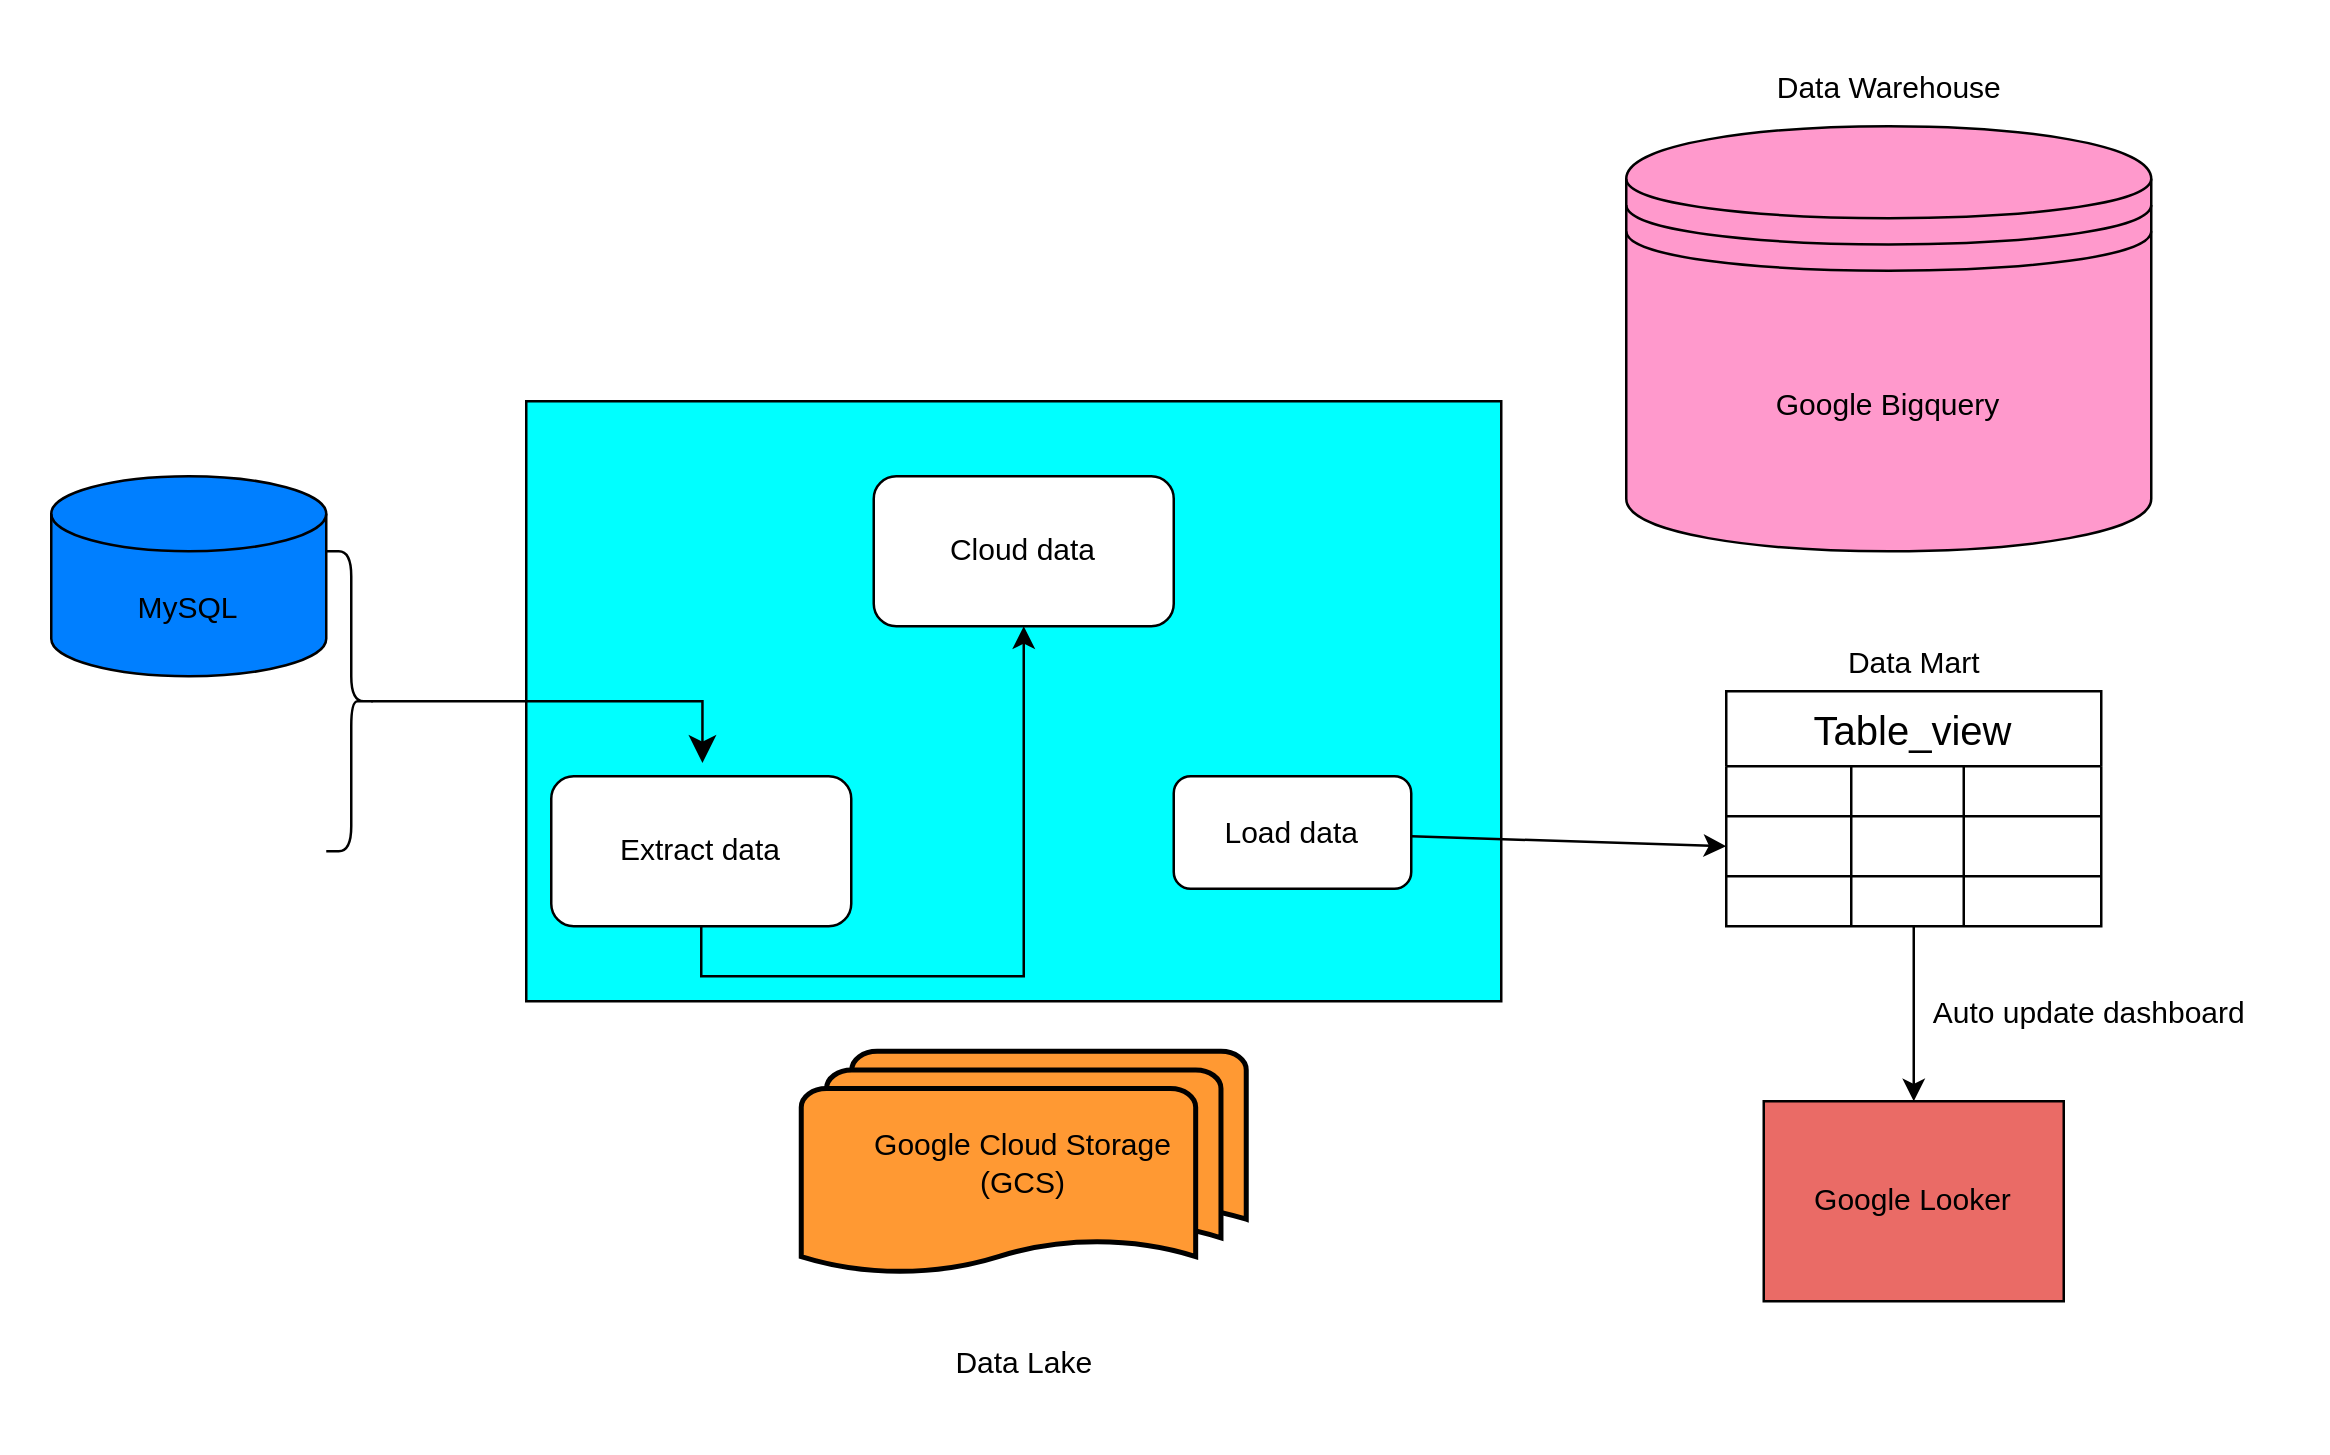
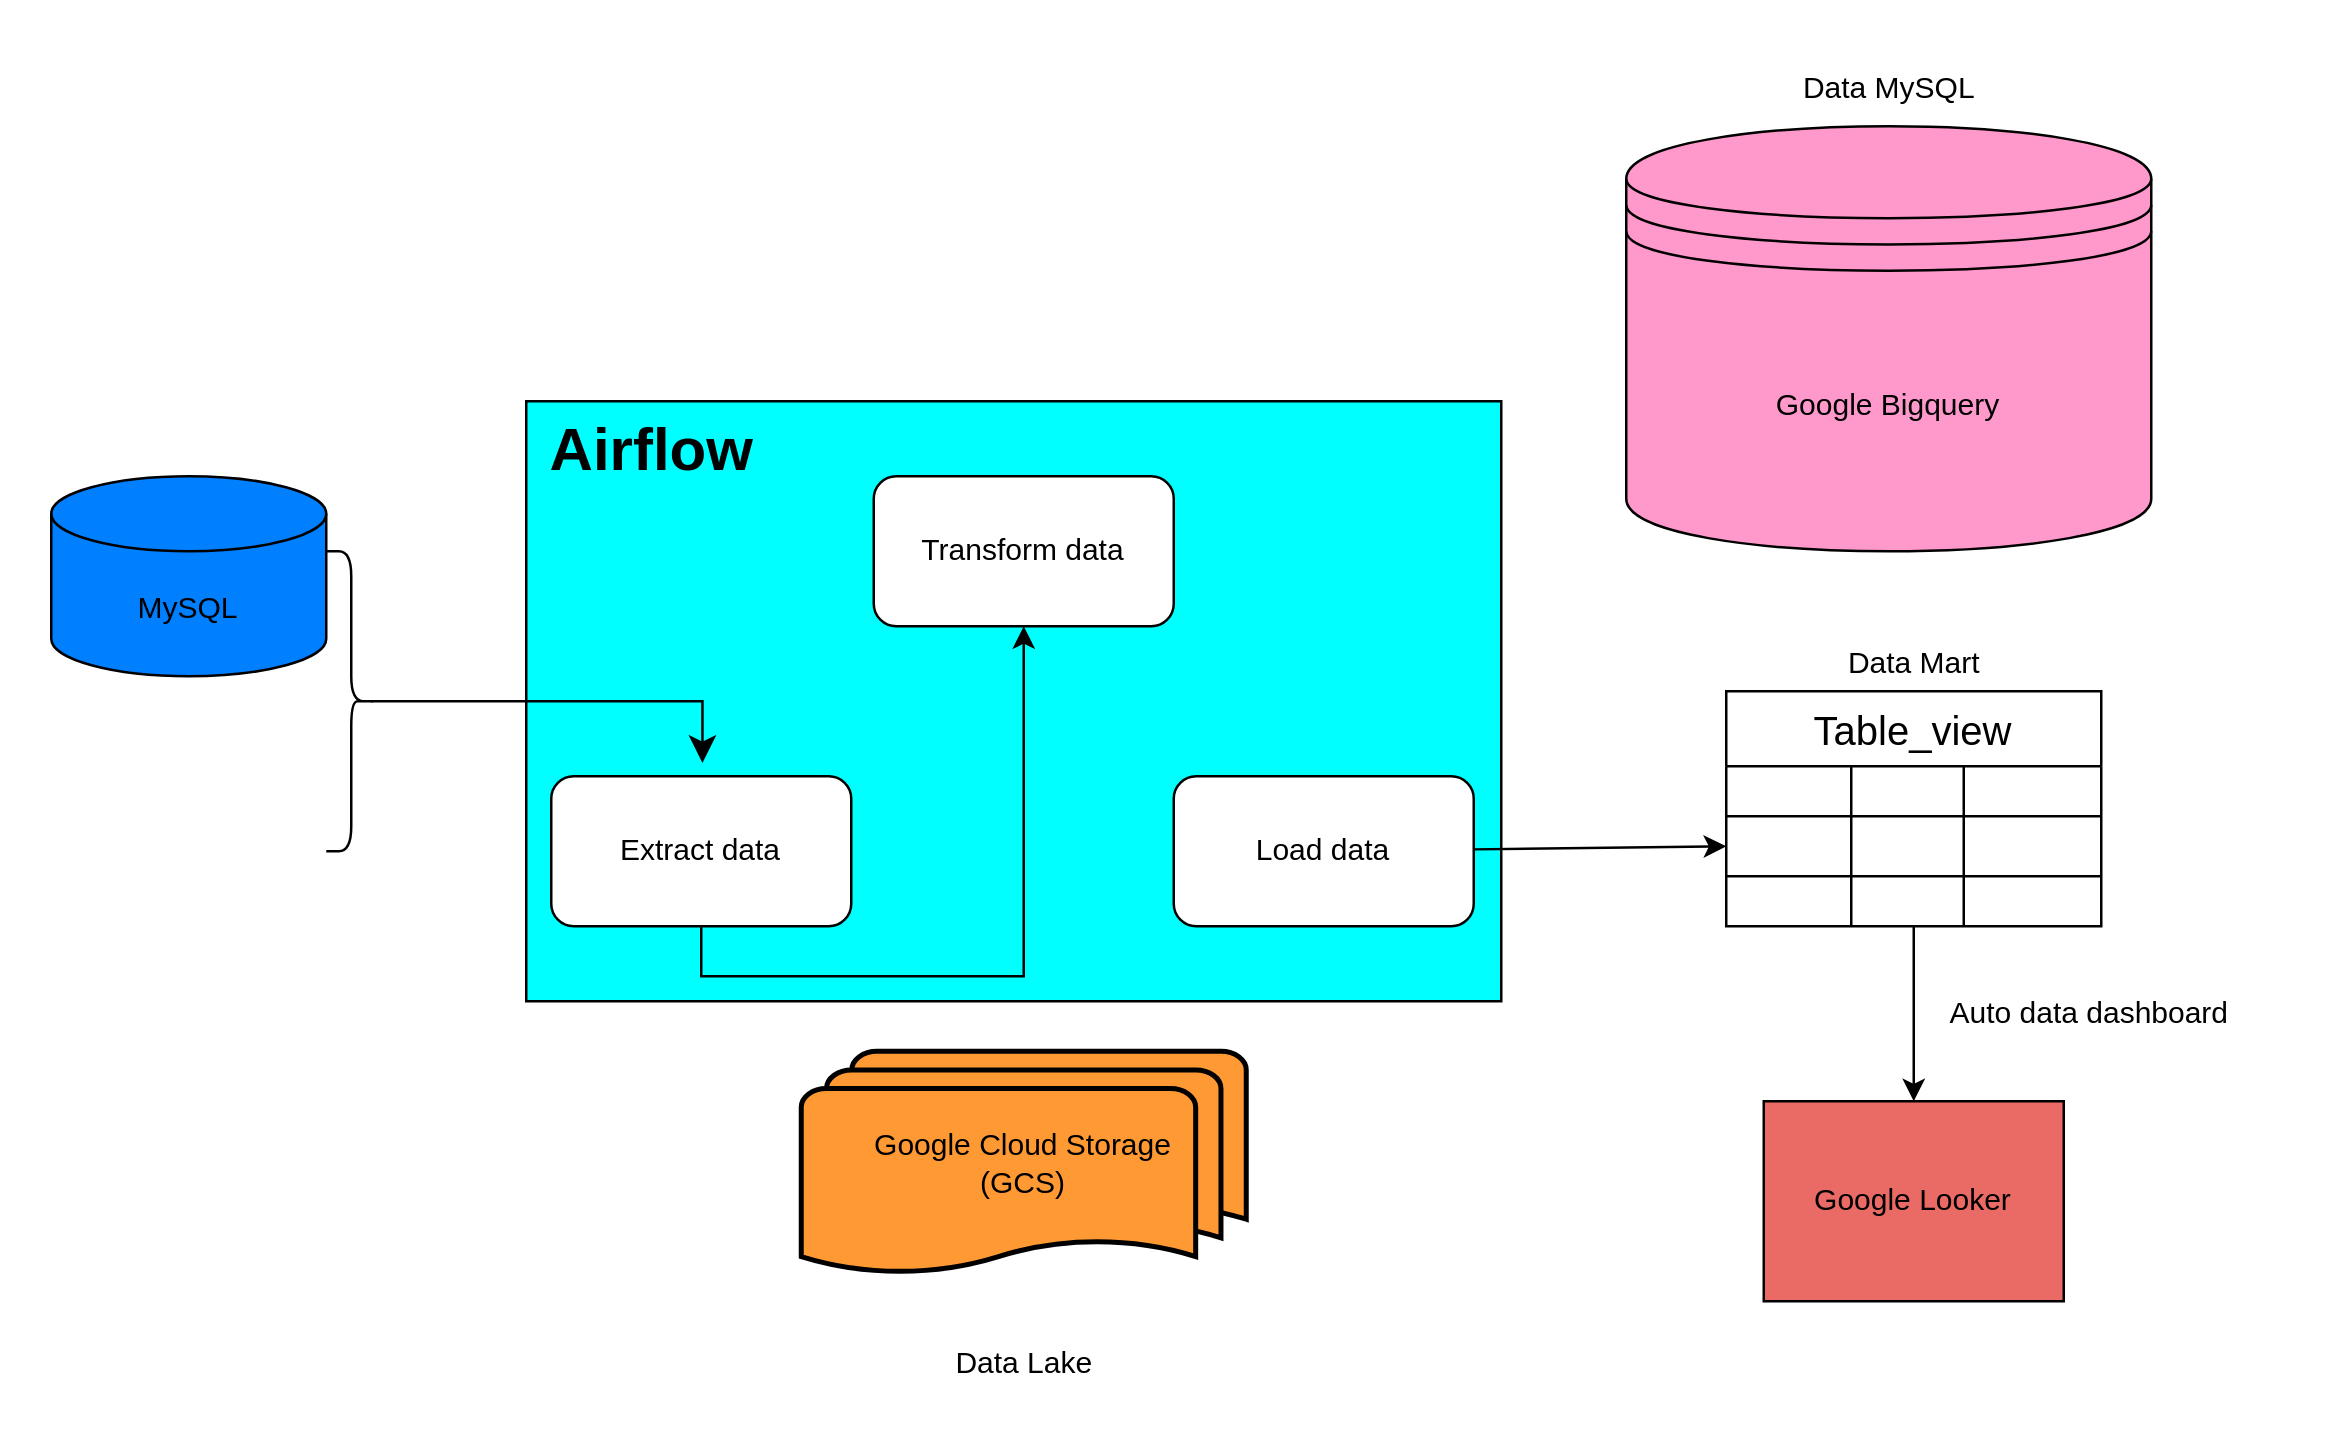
(1890, 89) -> (1890, 89)
none -> (651, 451)
(1024, 551) -> (1024, 551)
(1293, 833) -> (1324, 851)
(2090, 1014) -> (2090, 1014)
